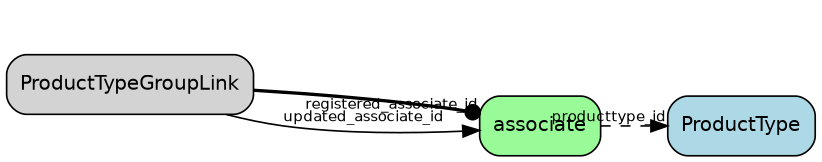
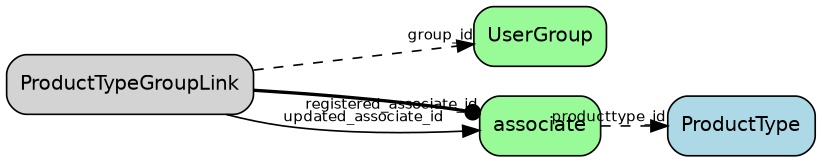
none -> (540, 36)
